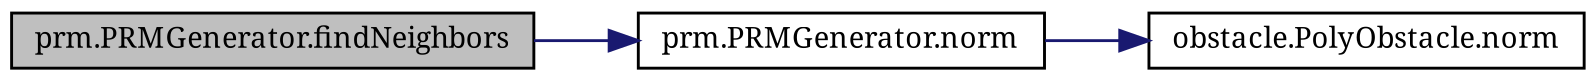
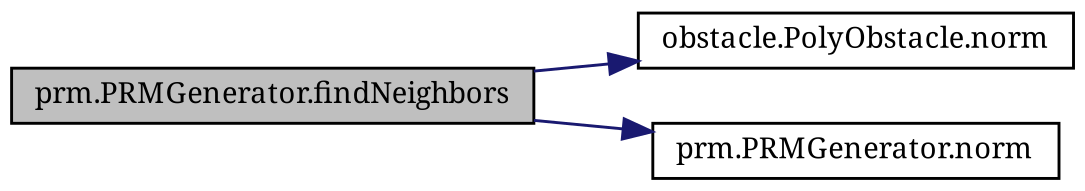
(1082, 41) -> (572, 67)
